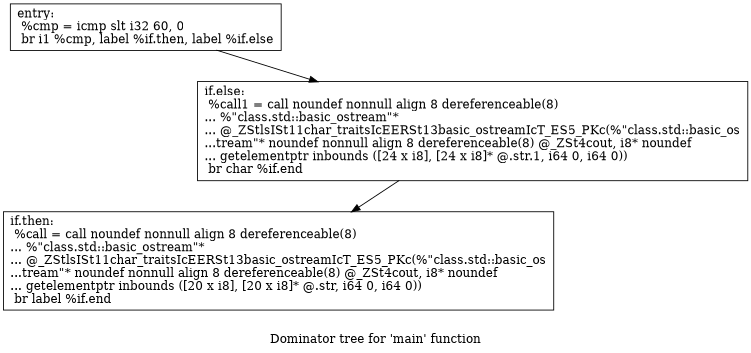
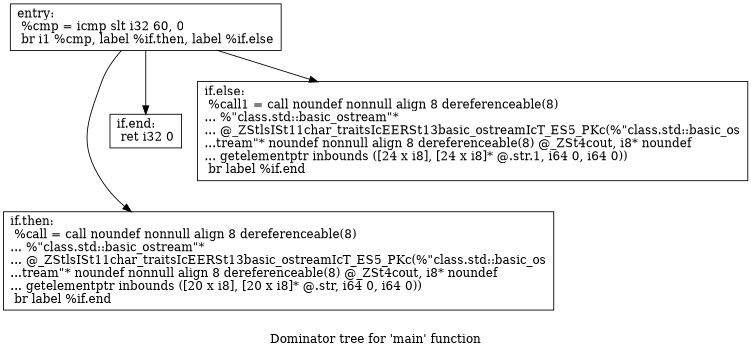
none -> (146, 131)
(254, 169) -> (255, 169)
(379, 194) -> (88, 130)
